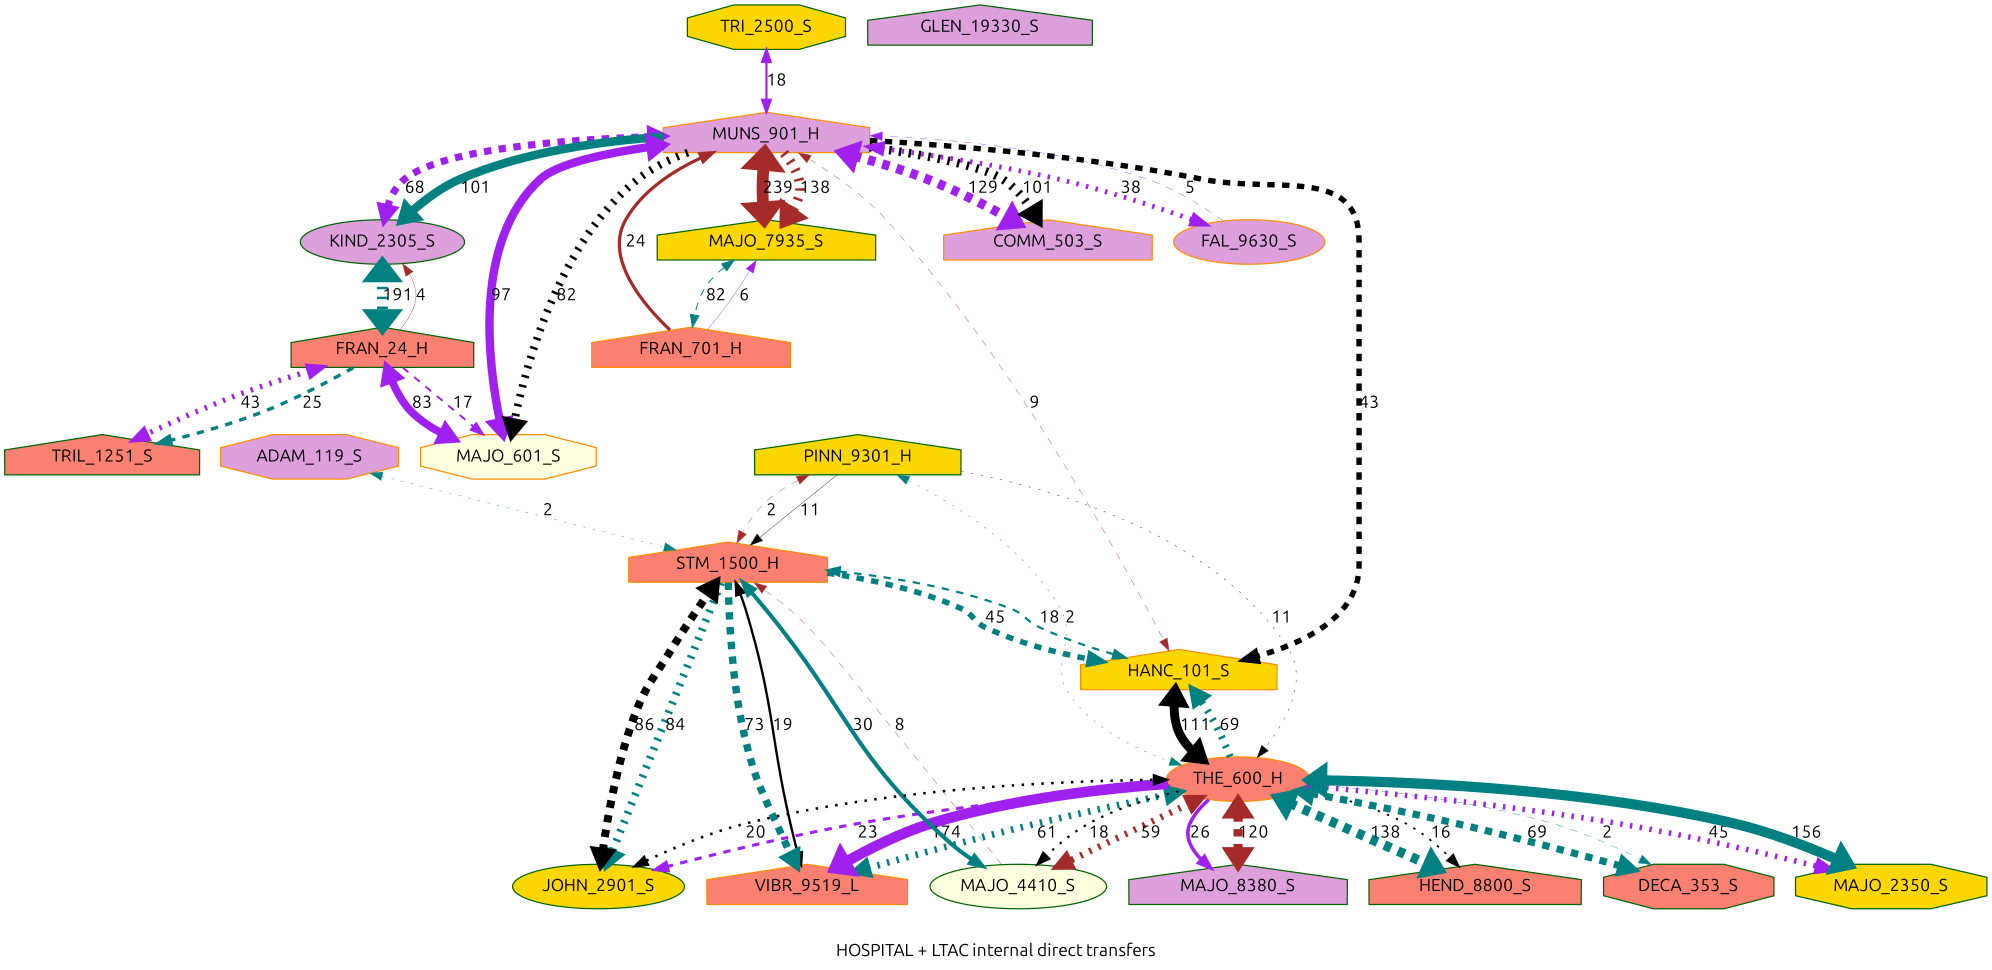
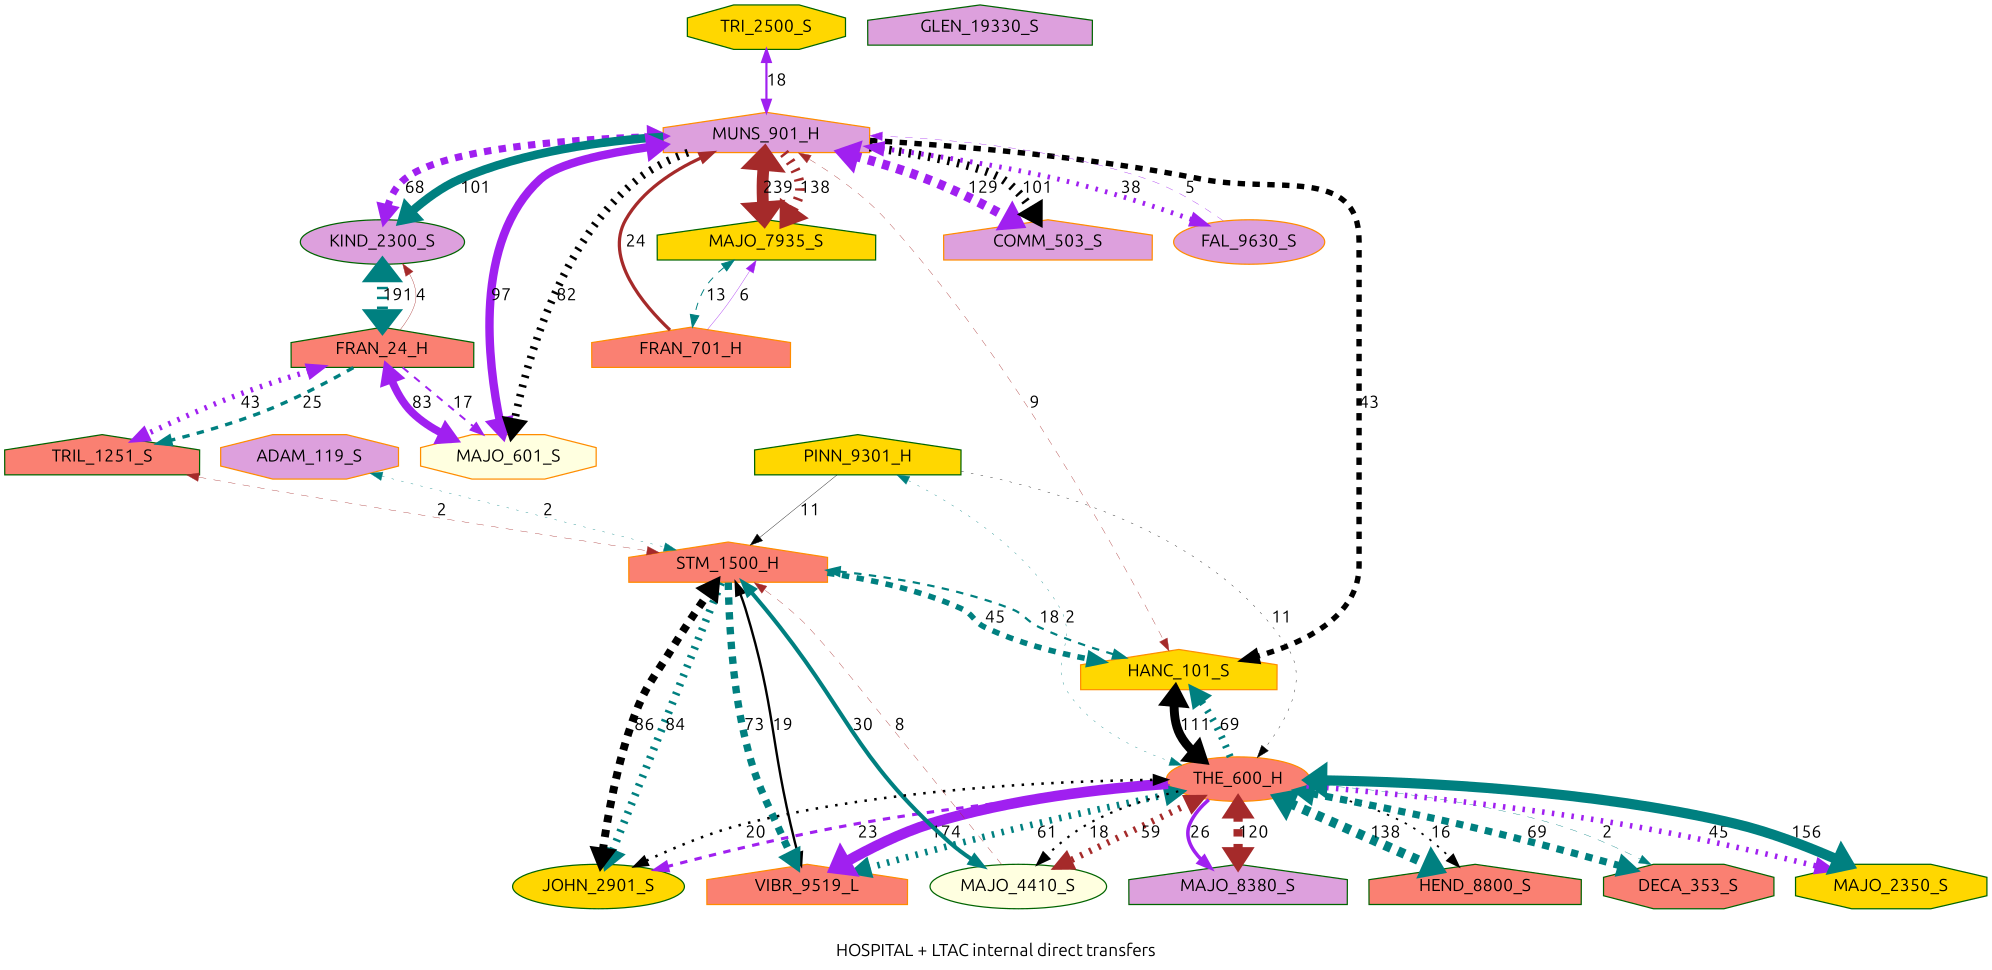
(382, 242) -> (382, 242)
(716, 296) -> (716, 296)
(766, 502) -> (423, 515)
